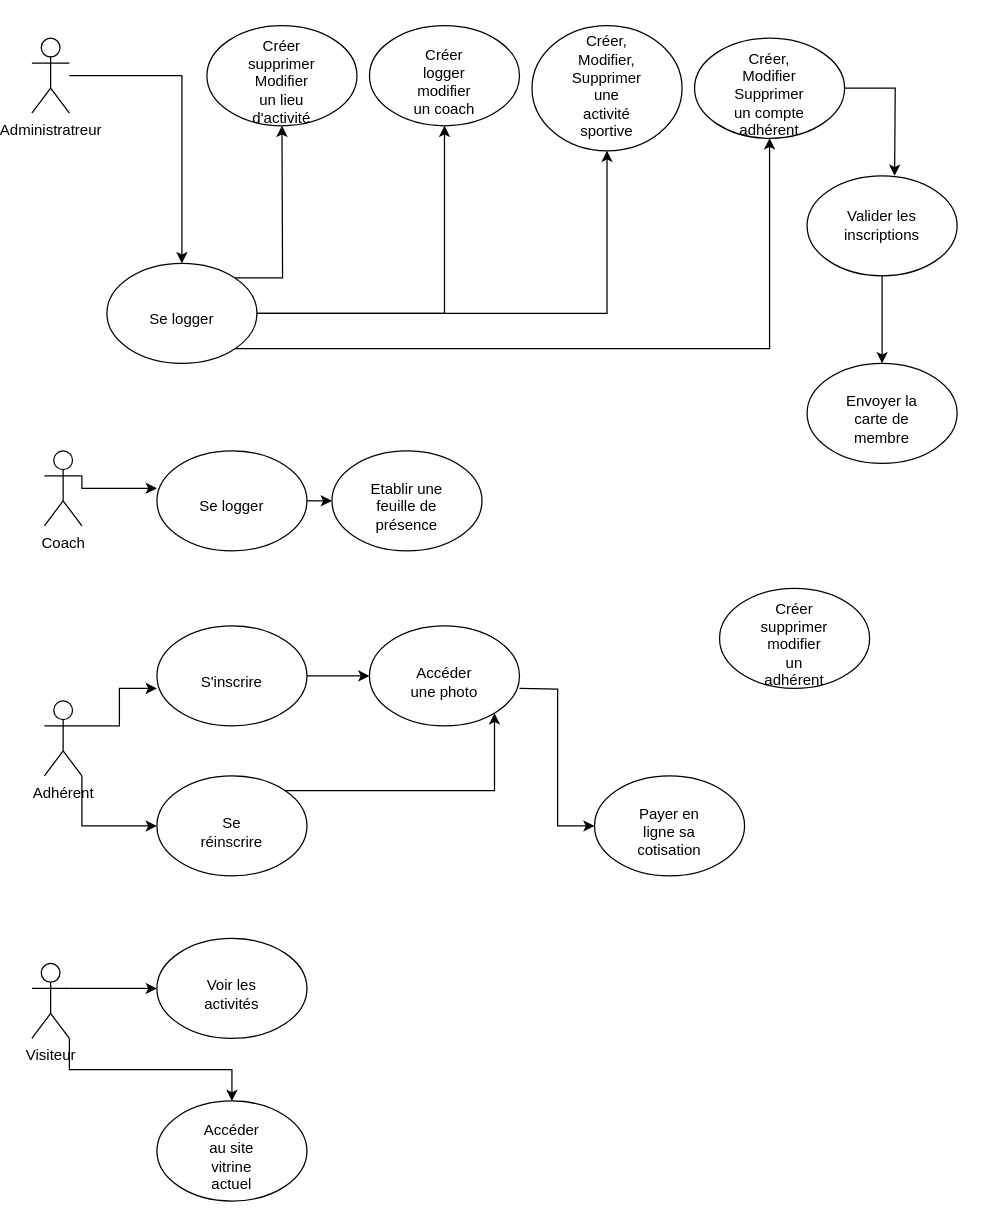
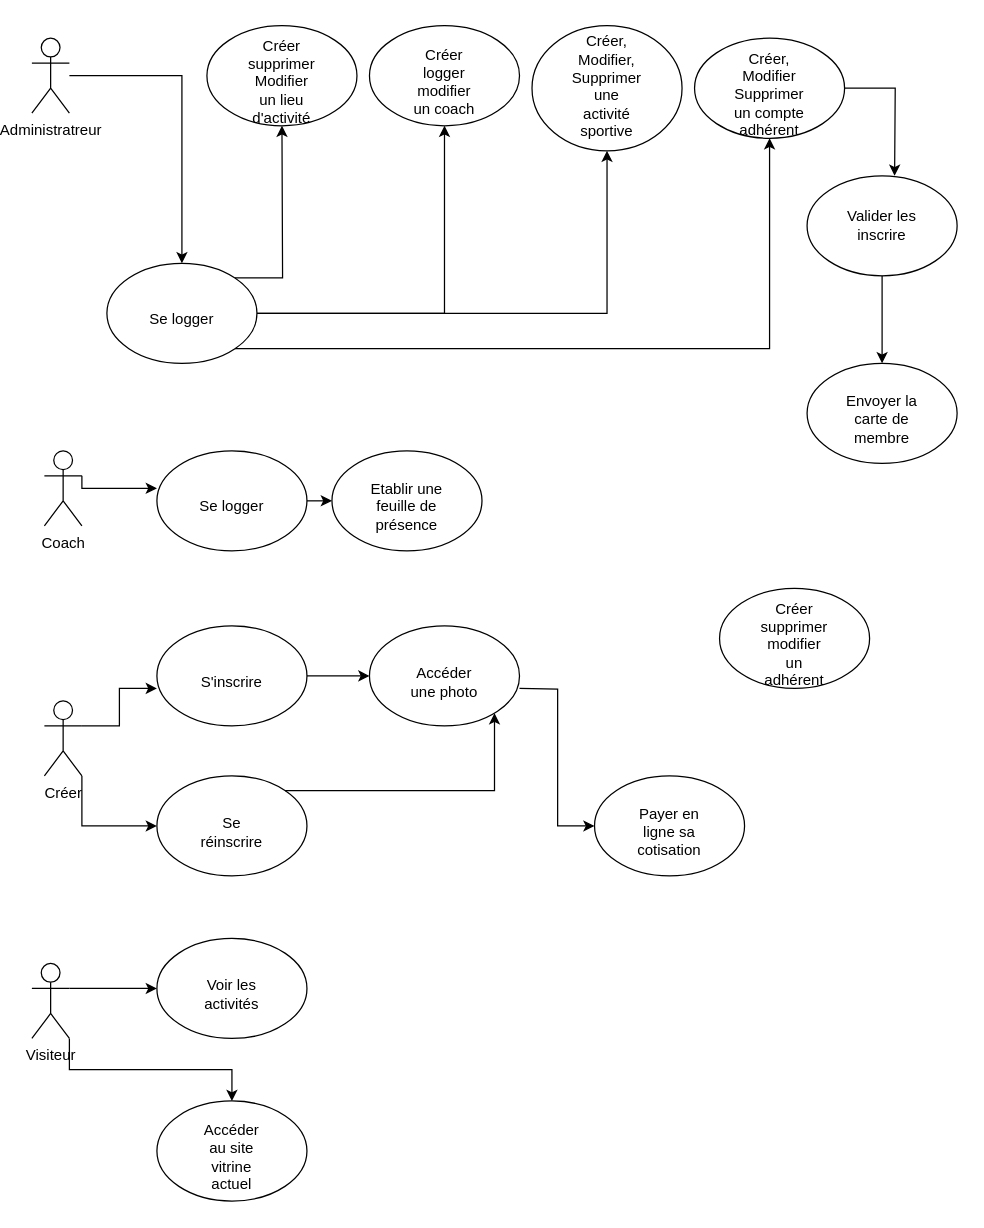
(882, 226) -> (882, 226)
(64, 793) -> (64, 793)
